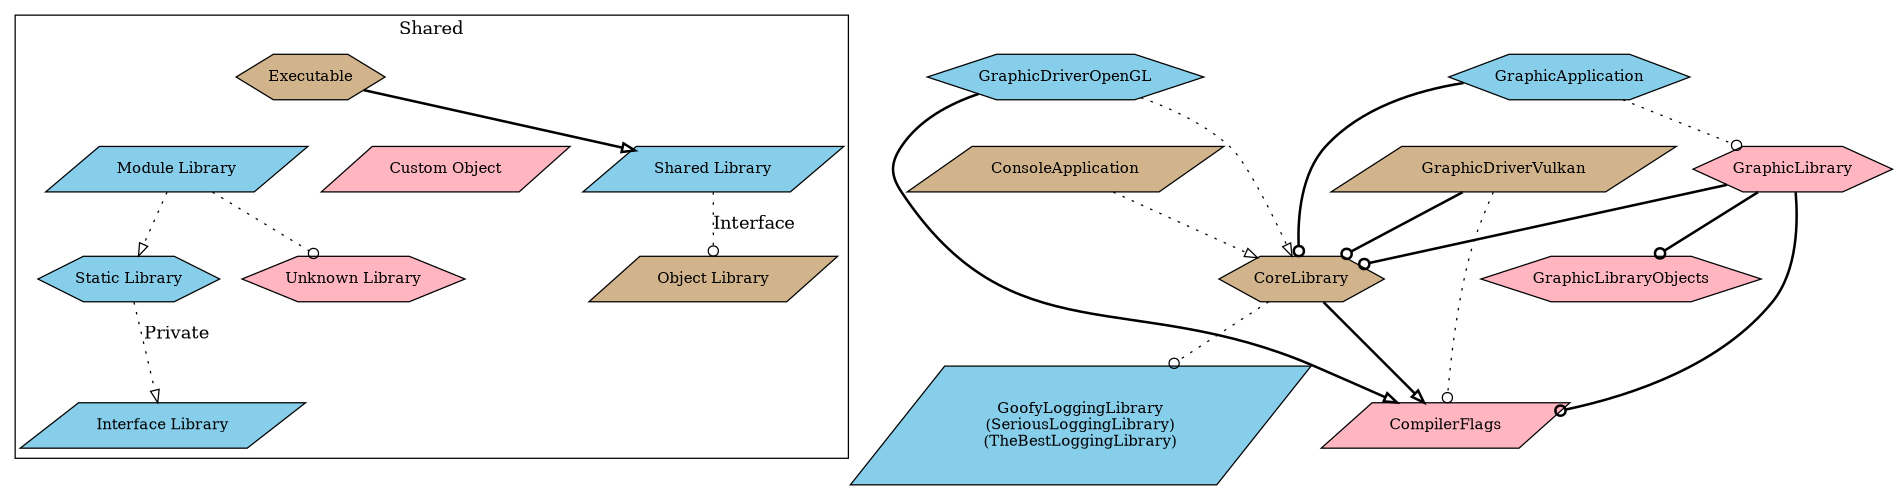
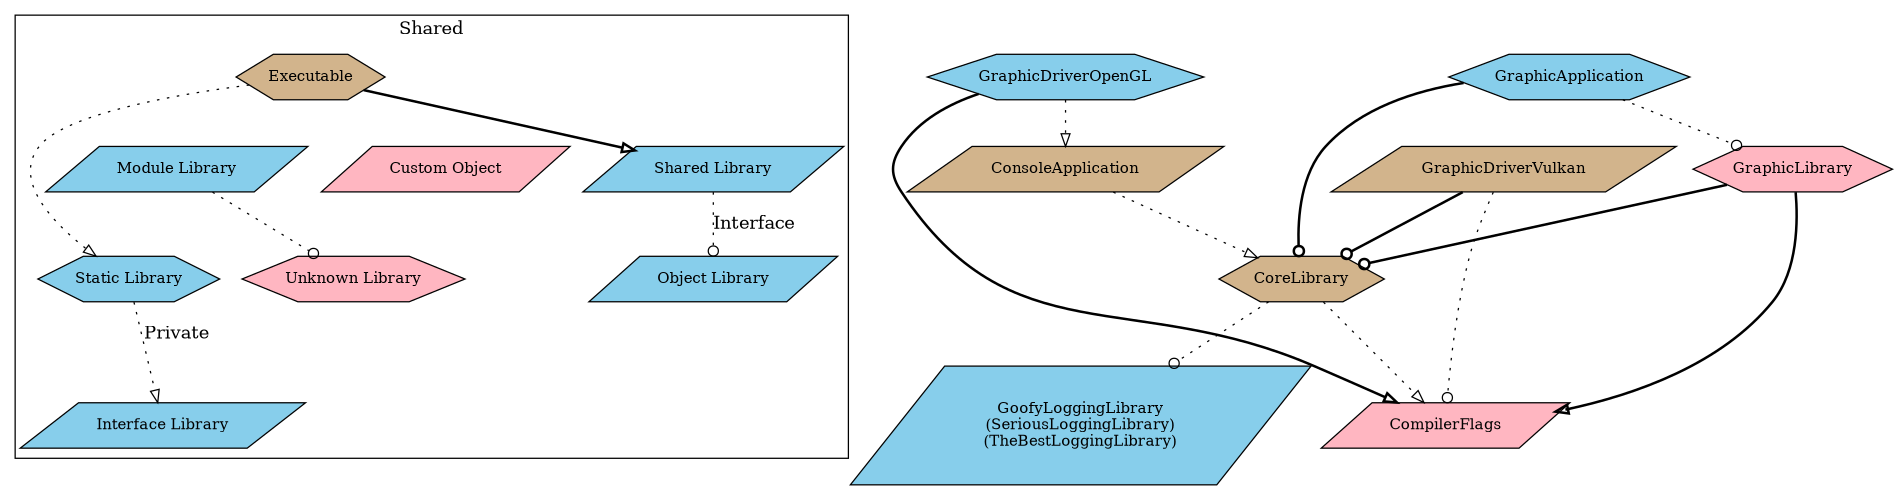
(1234, 151) -> (1066, 117)
(155, 218) -> (80, 121)
(713, 279) -> (713, 279)
(1621, 279) -> none
(1727, 344) -> (1727, 344)
(1369, 348) -> (1369, 348)
